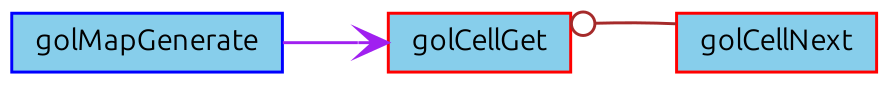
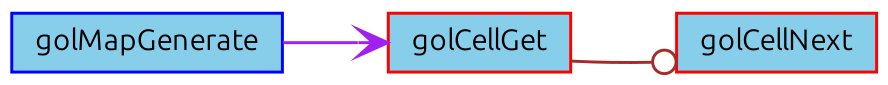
(636, 23) -> (612, 62)
